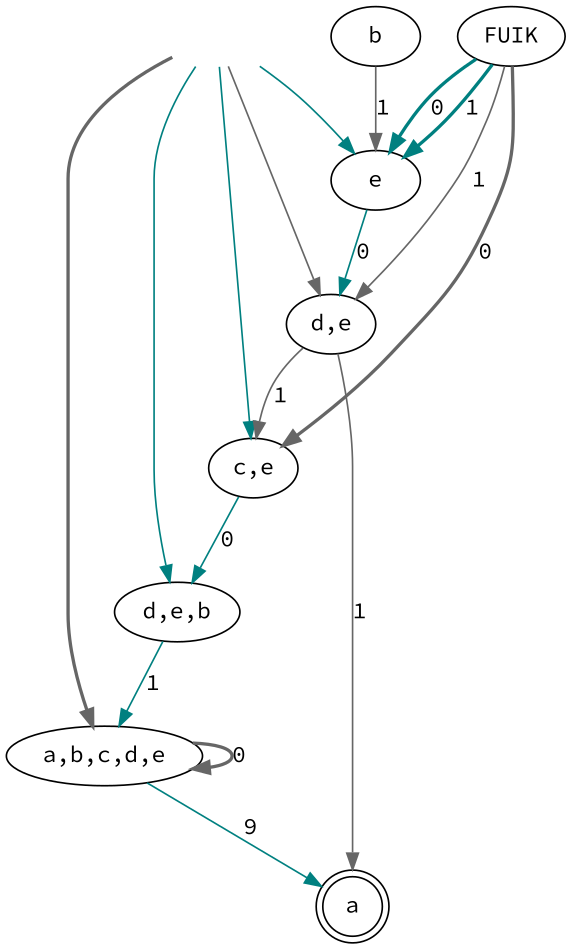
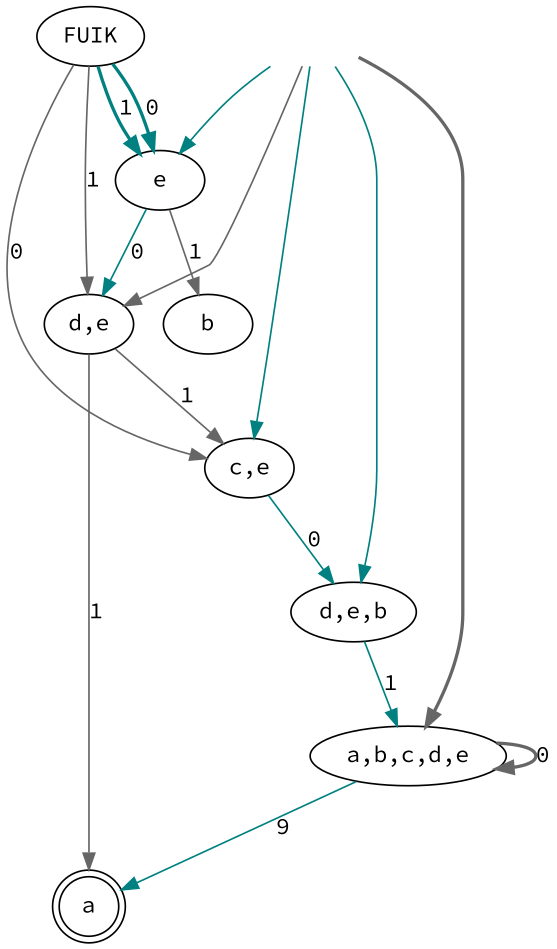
(376, 100) -> (181, 244)
(456, 278) -> (11, 302)
